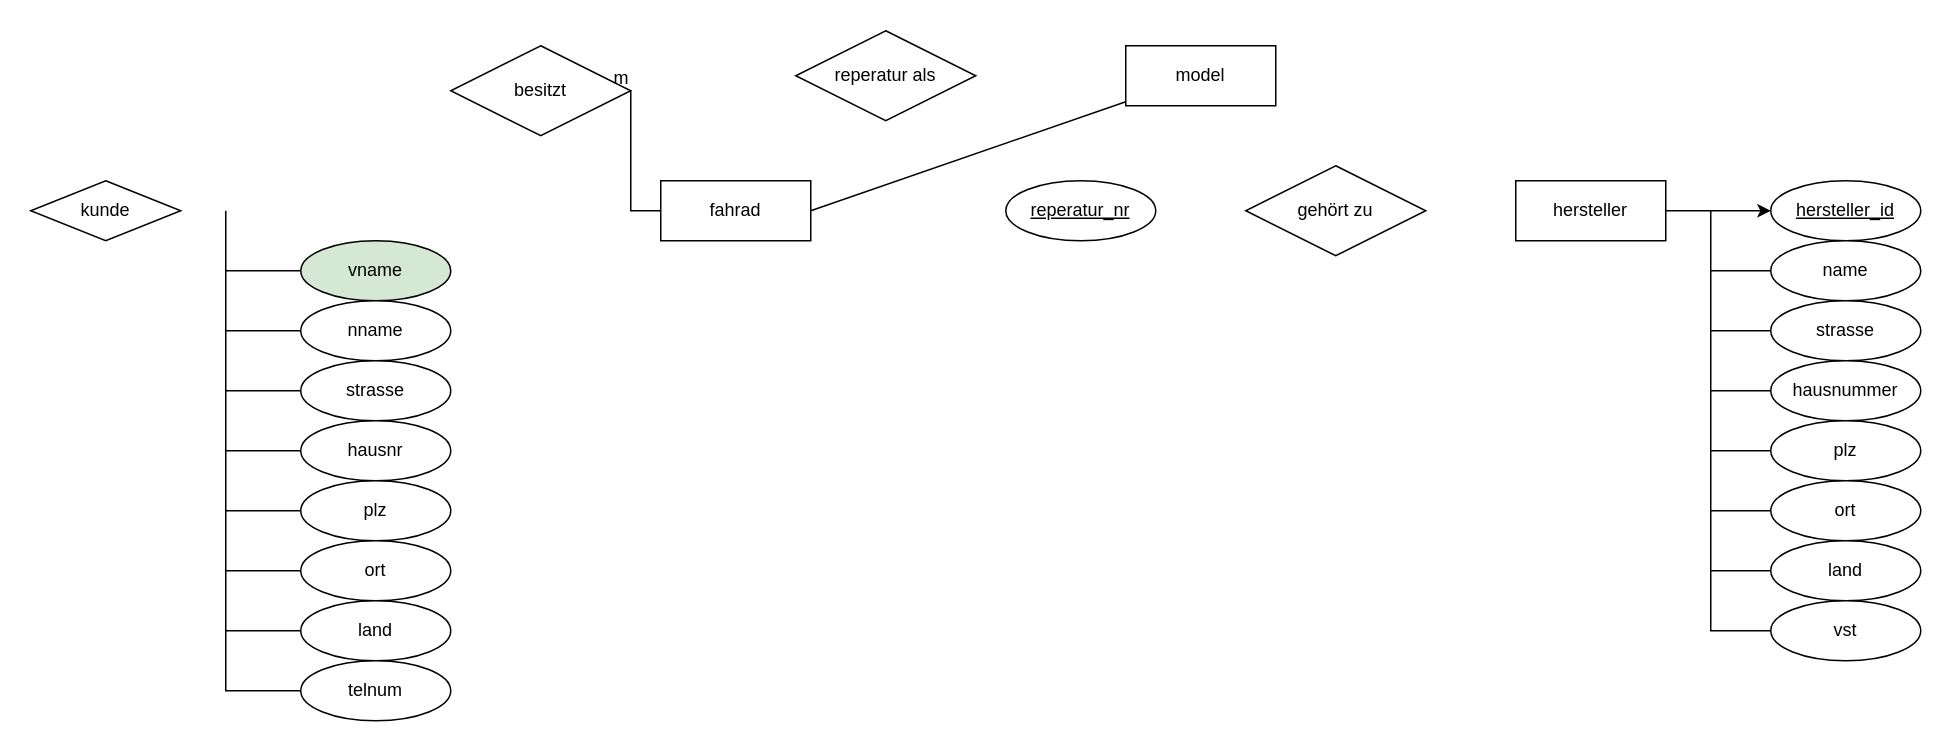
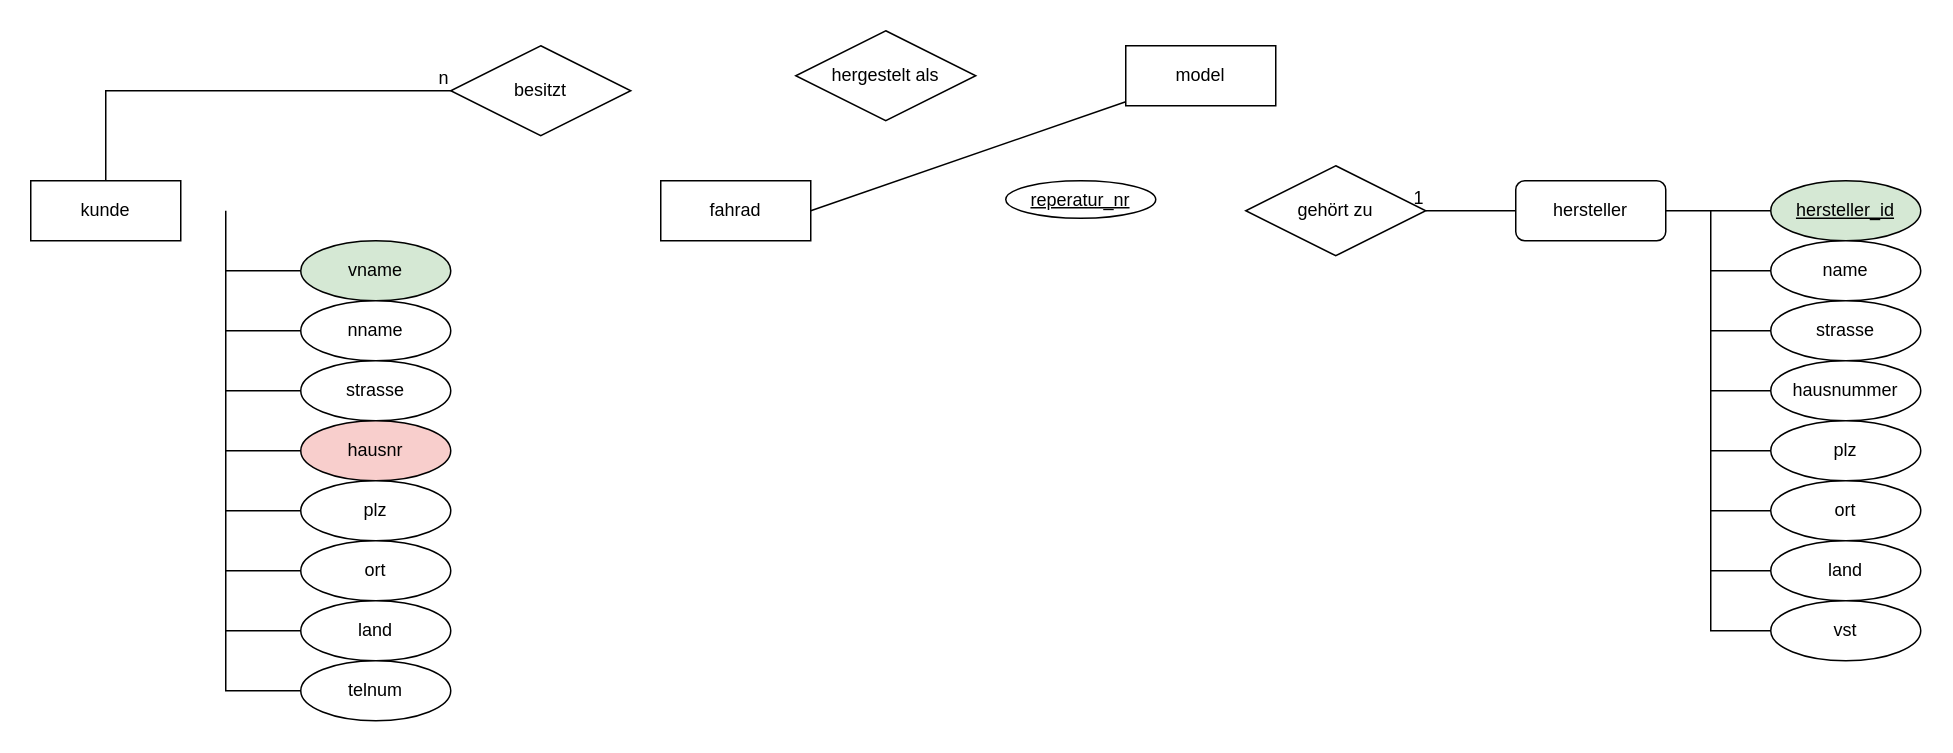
(886, 76) -> (886, 76)
none -> (233, 91)
(631, 166) -> none
(106, 211) -> (106, 211)
(1081, 211) -> (1081, 200)
none -> (1471, 211)
(1591, 211) -> (1591, 211)
(1759, 211) -> (1763, 211)
(1846, 211) -> (1846, 211)
(376, 451) -> (376, 451)
